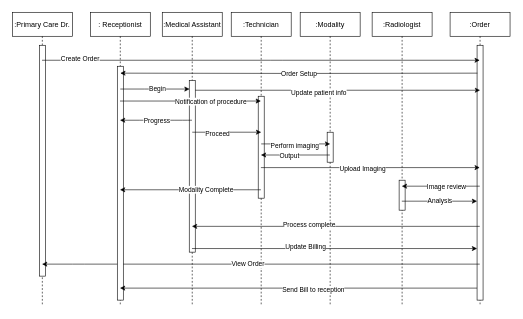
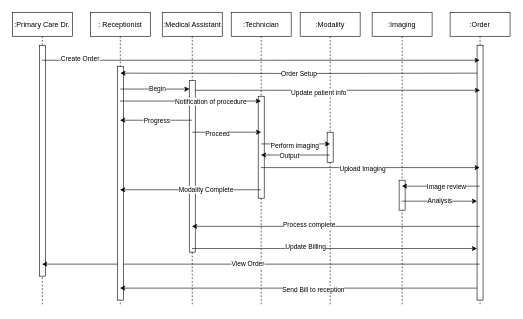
(402, 25) -> (402, 25)
